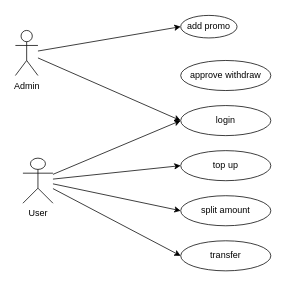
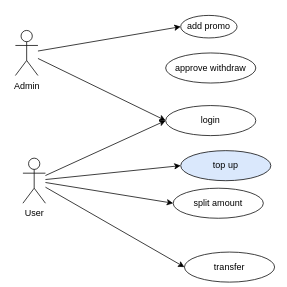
(225, 75) -> (210, 68)
(225, 120) -> (210, 120)
(225, 165) -> (225, 165)
(38, 180) -> (34, 180)
(225, 210) -> (218, 203)
(225, 255) -> (229, 267)
